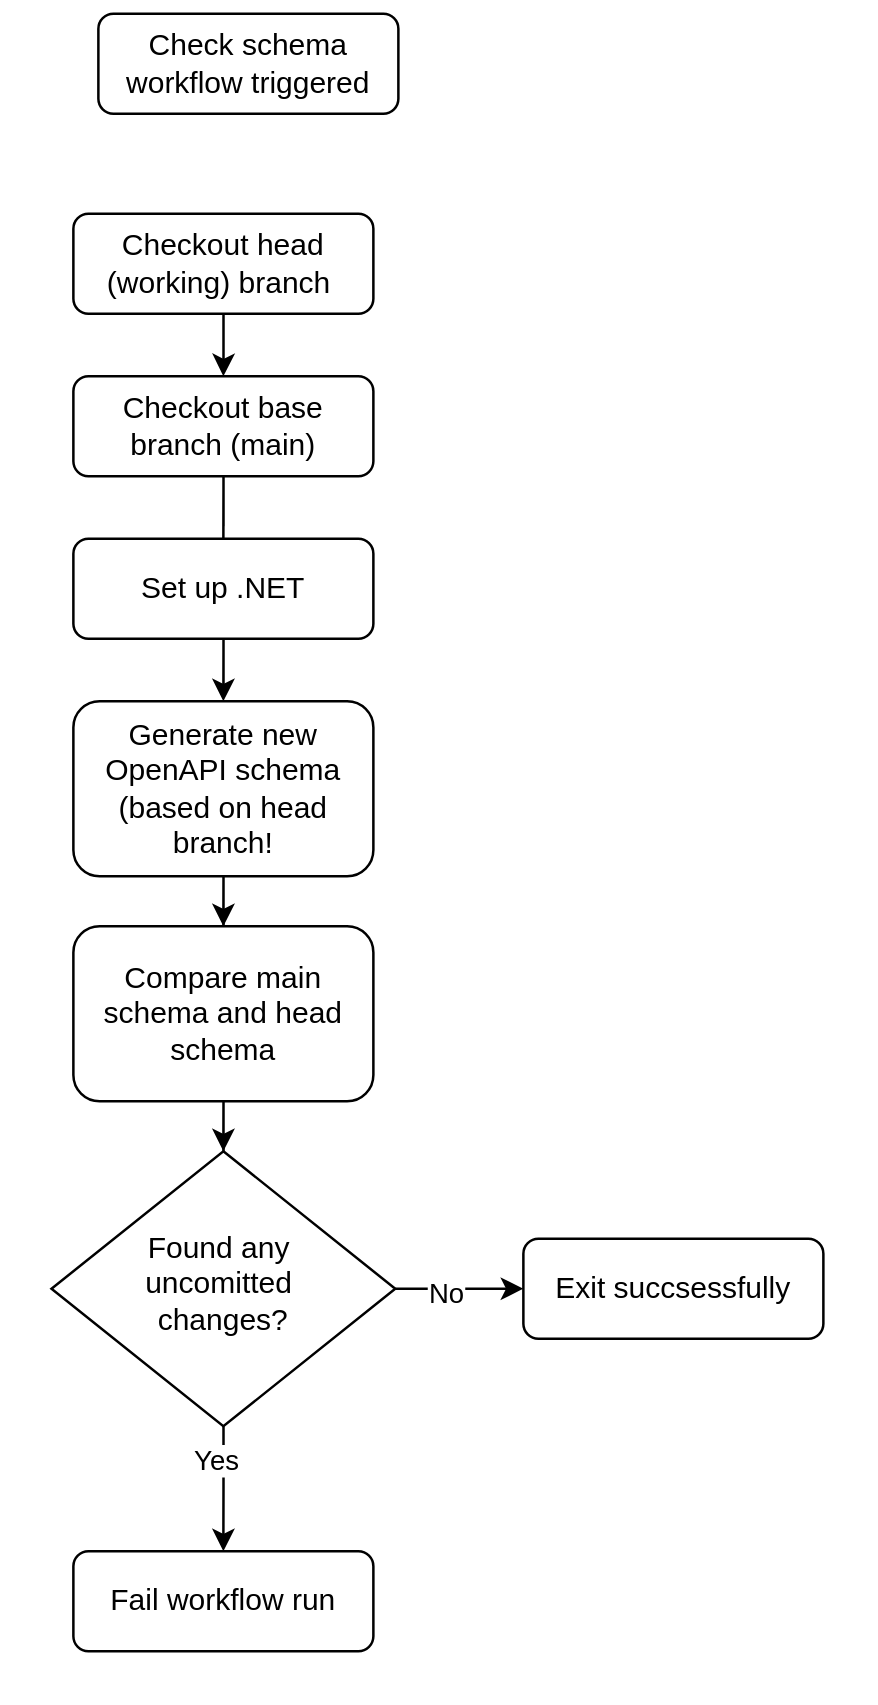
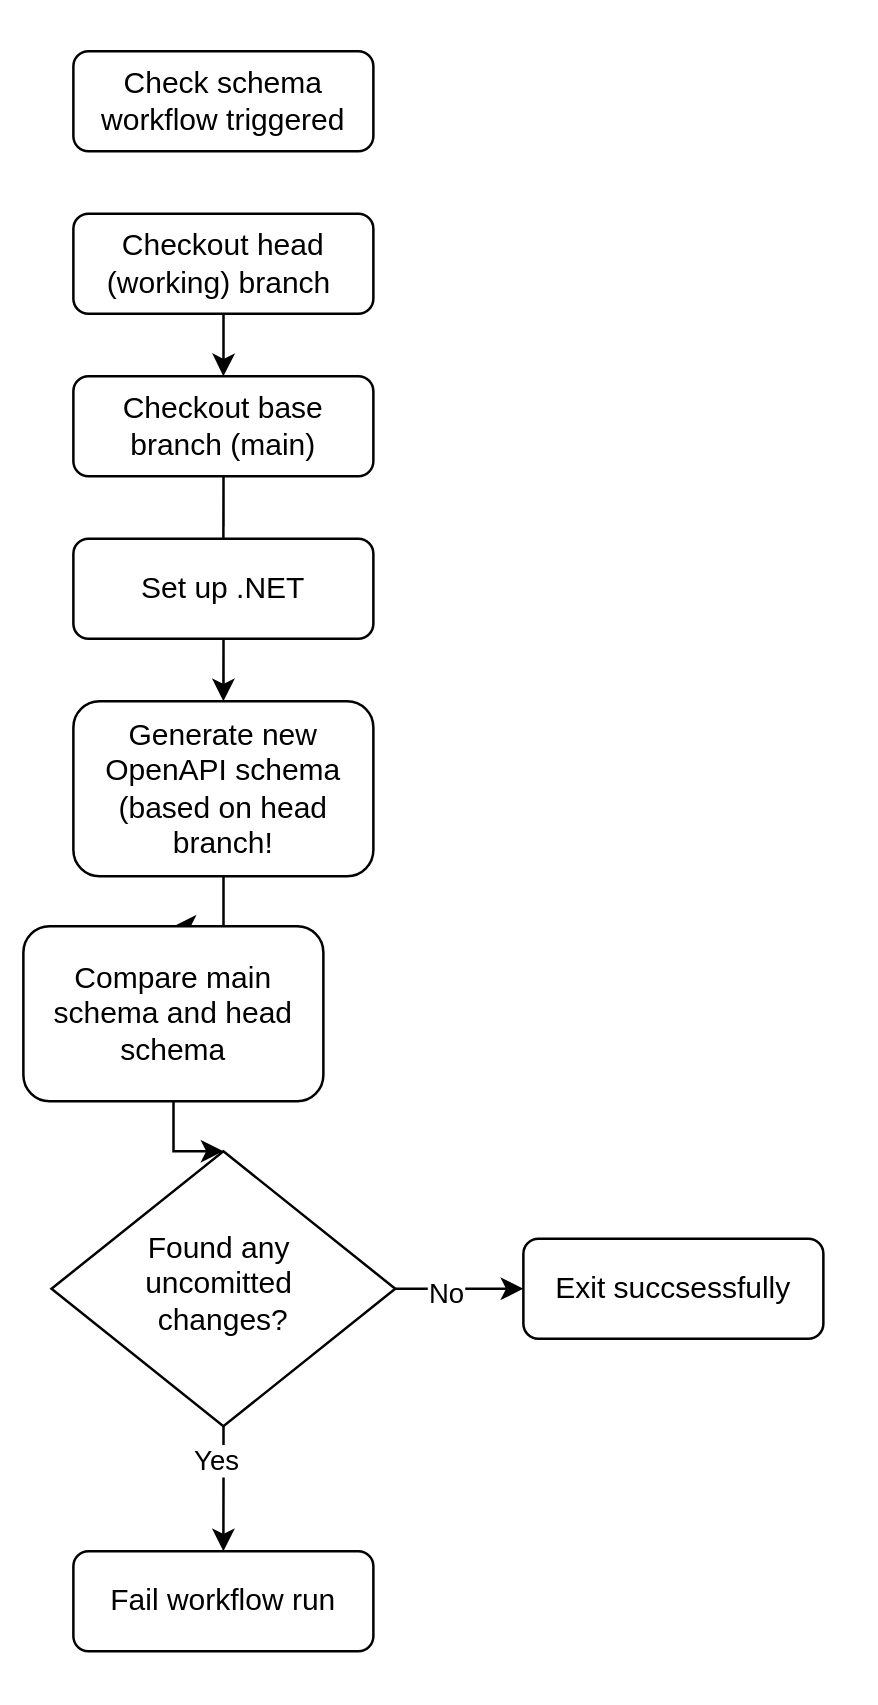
(248, 64) -> (223, 101)
(223, 1014) -> (173, 1014)
